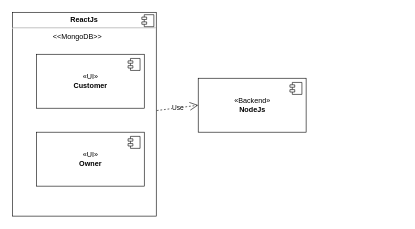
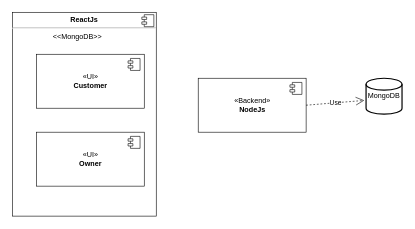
none -> (384, 96)
none -> (335, 103)
(177, 108) -> none
